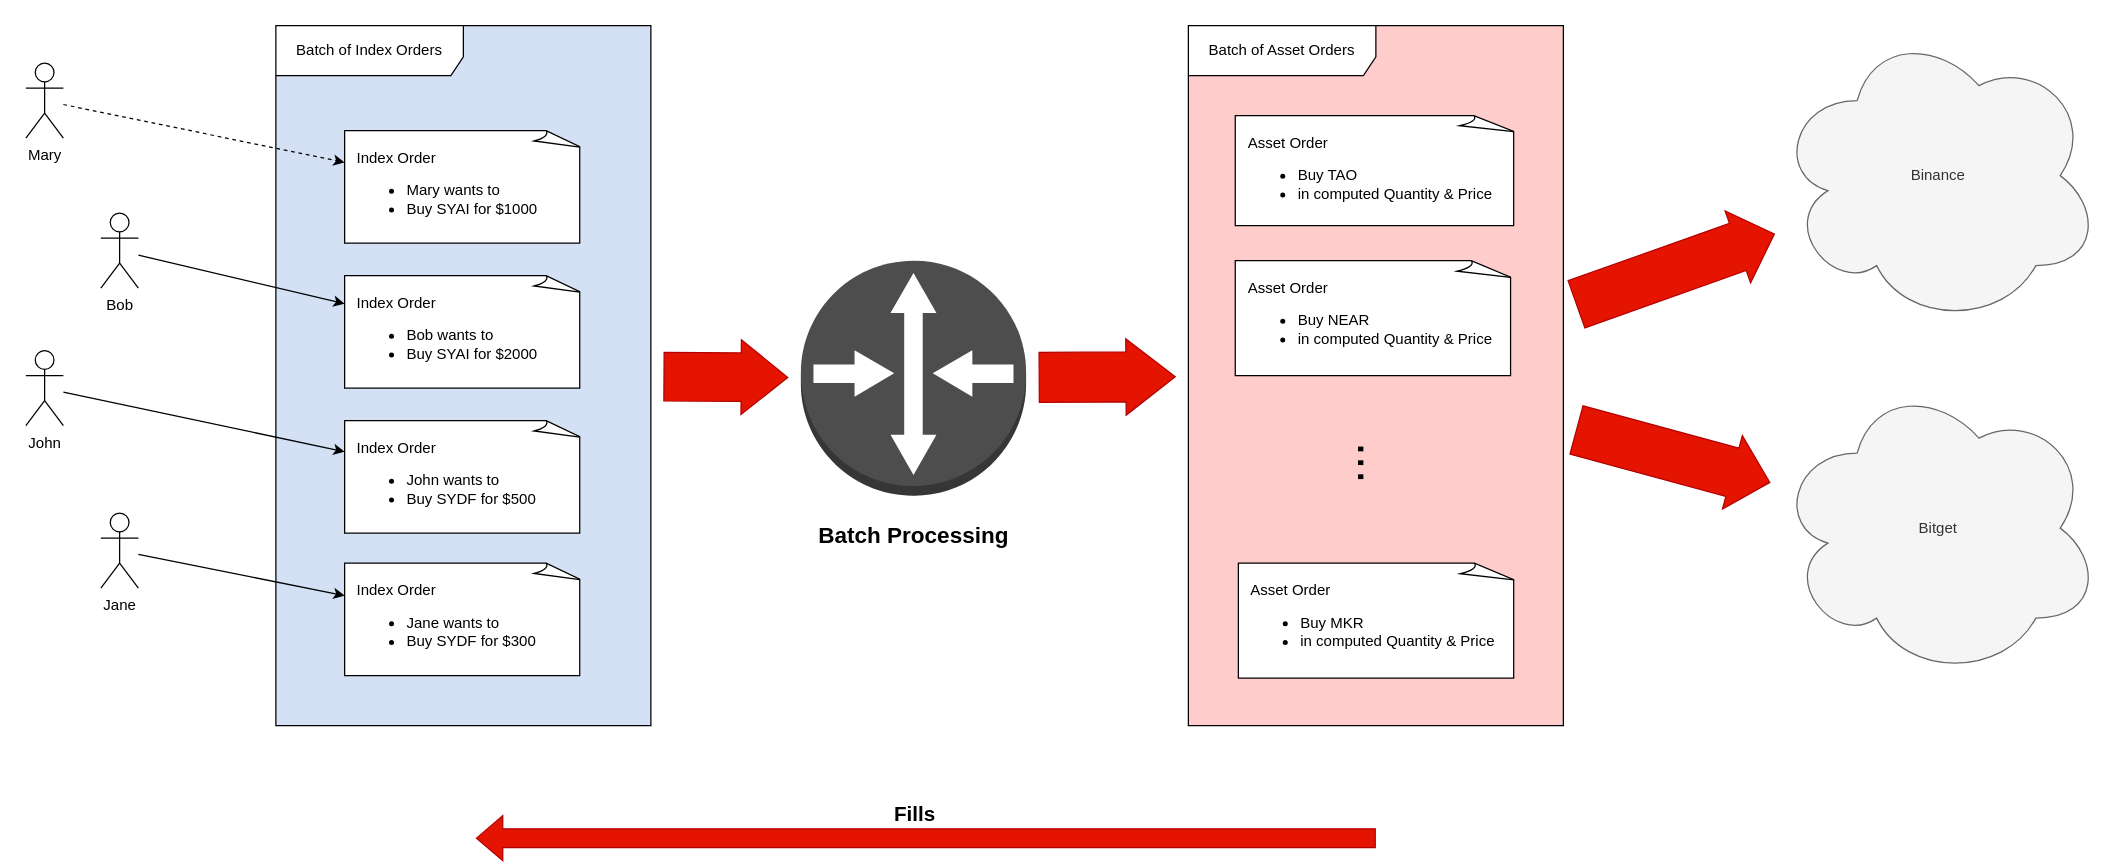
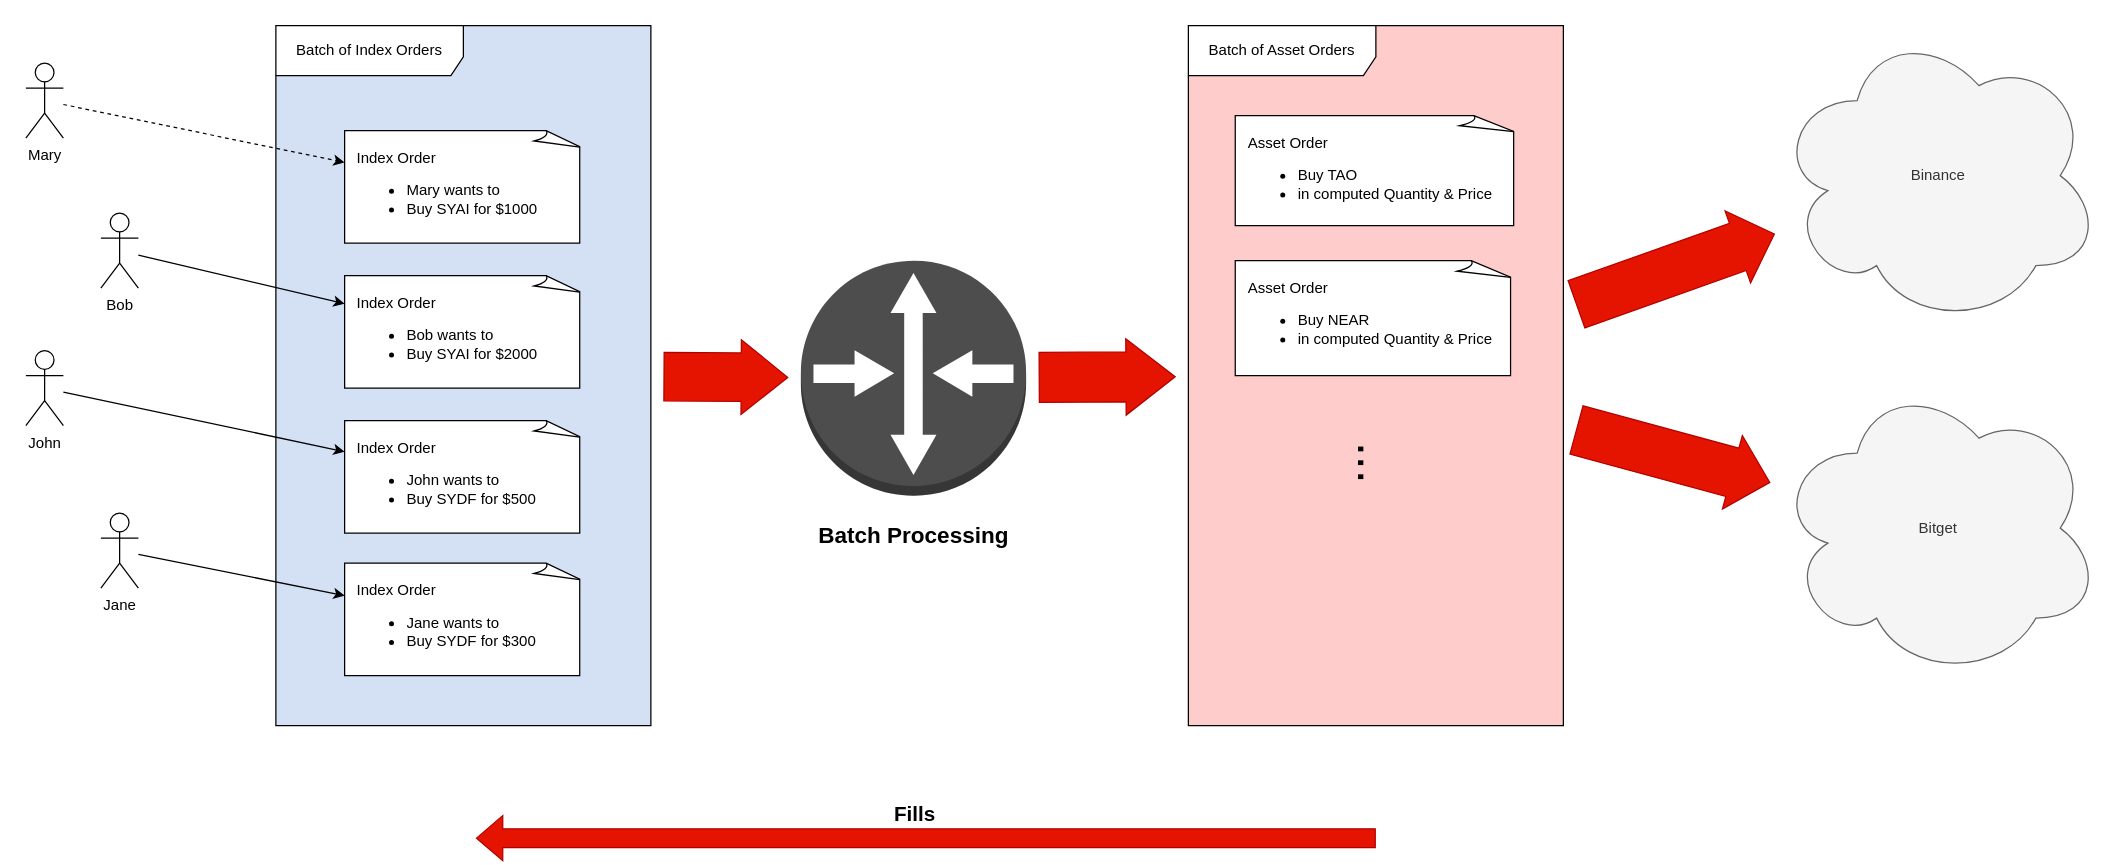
(1377, 621) -> none
